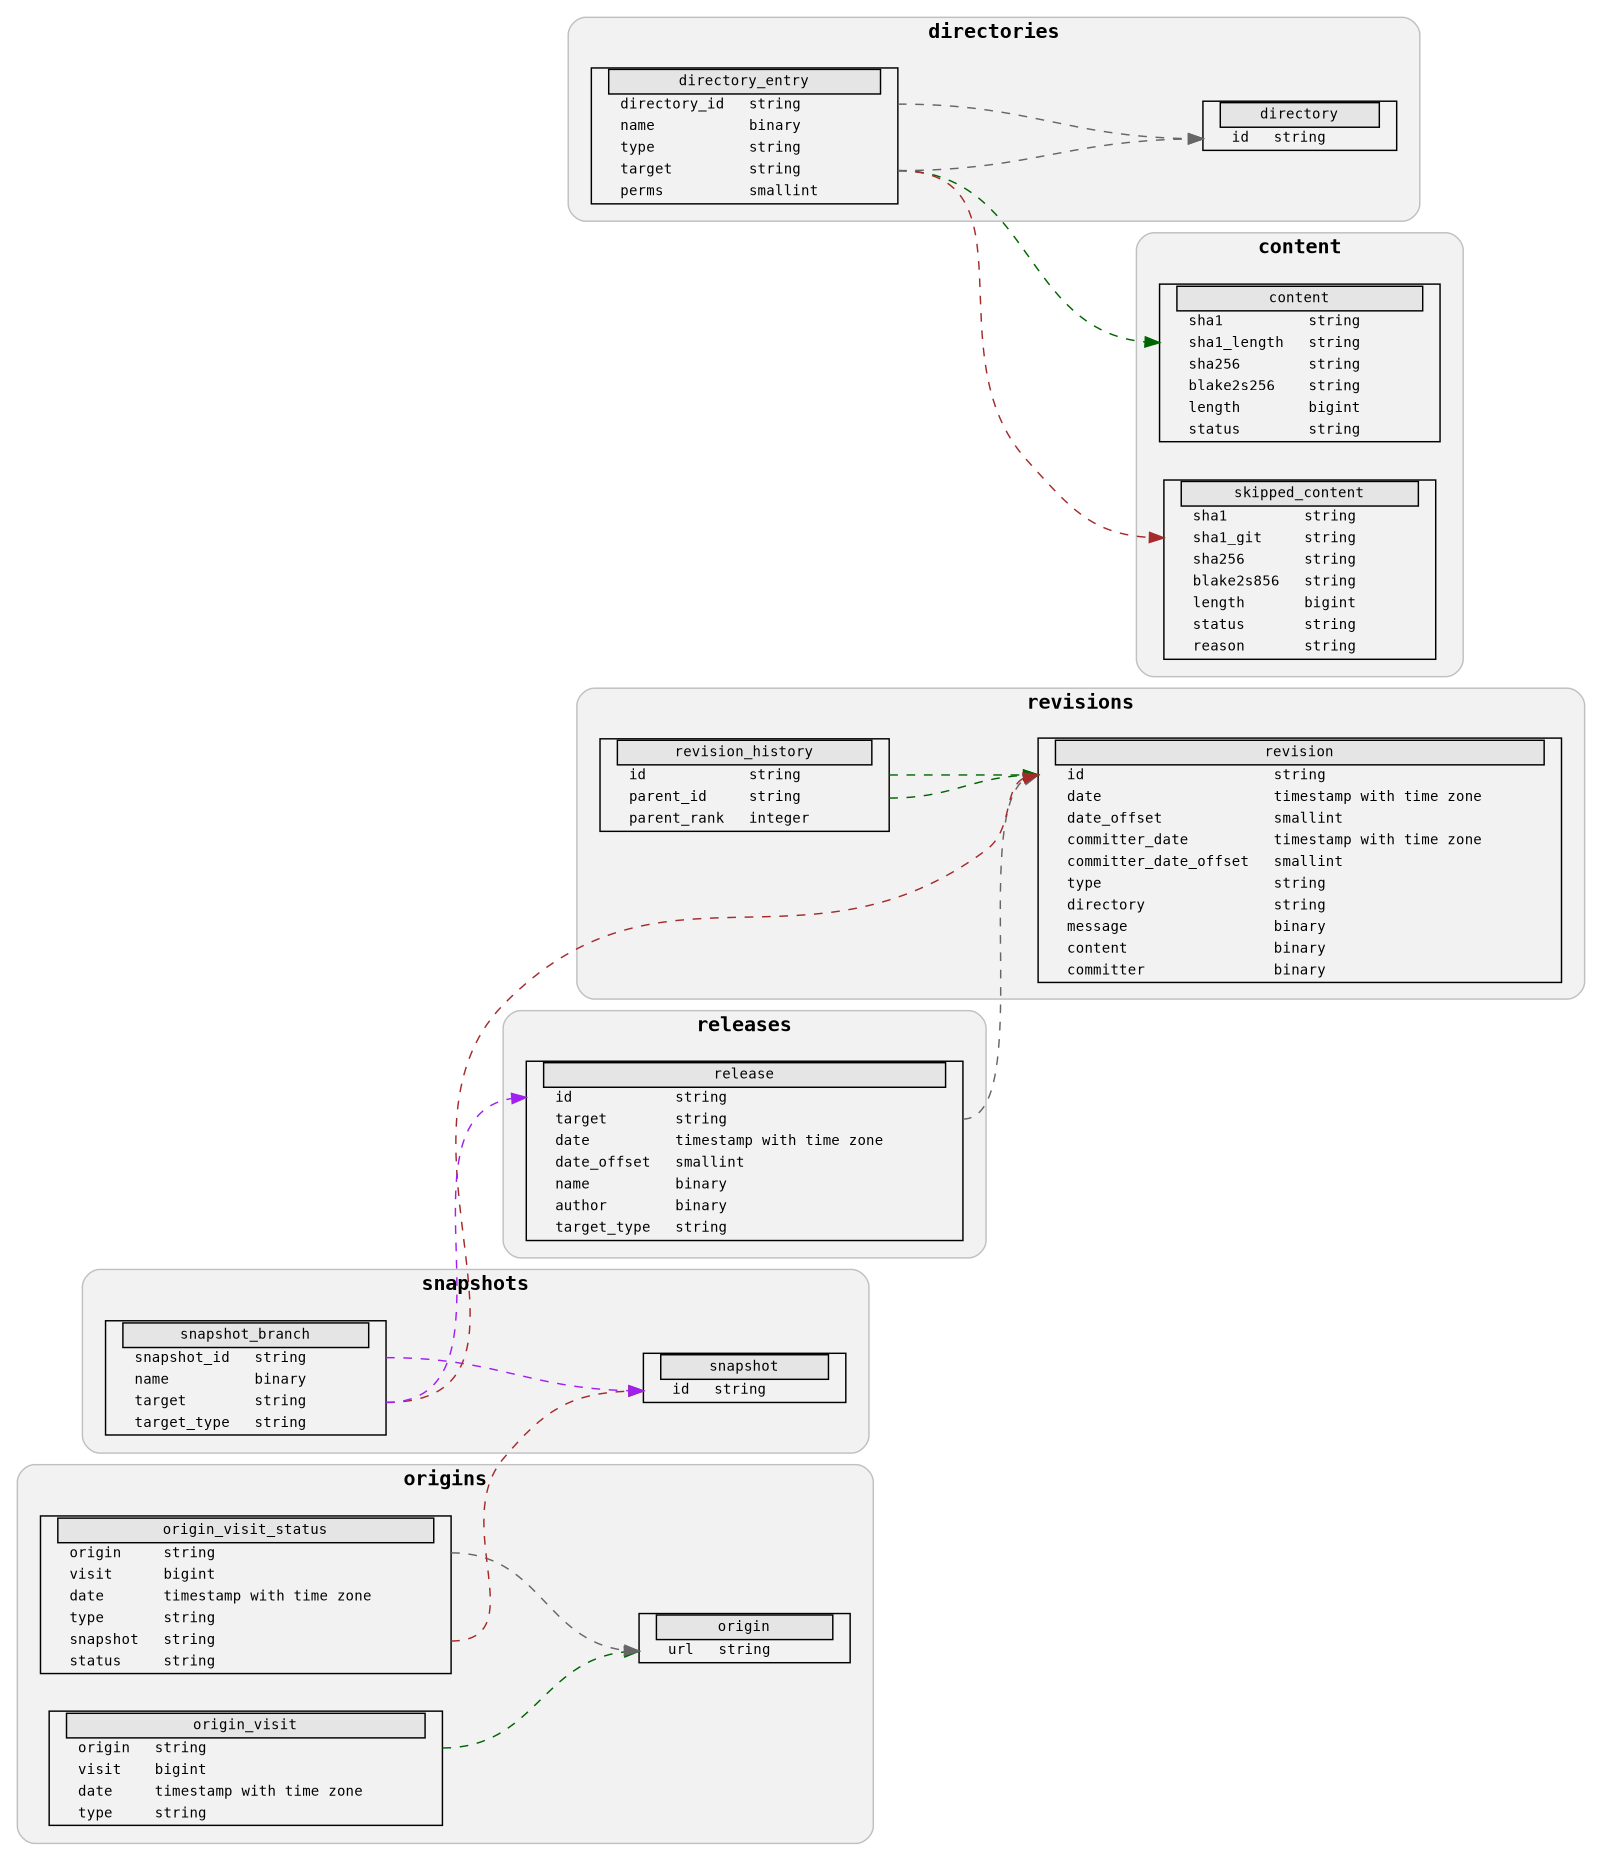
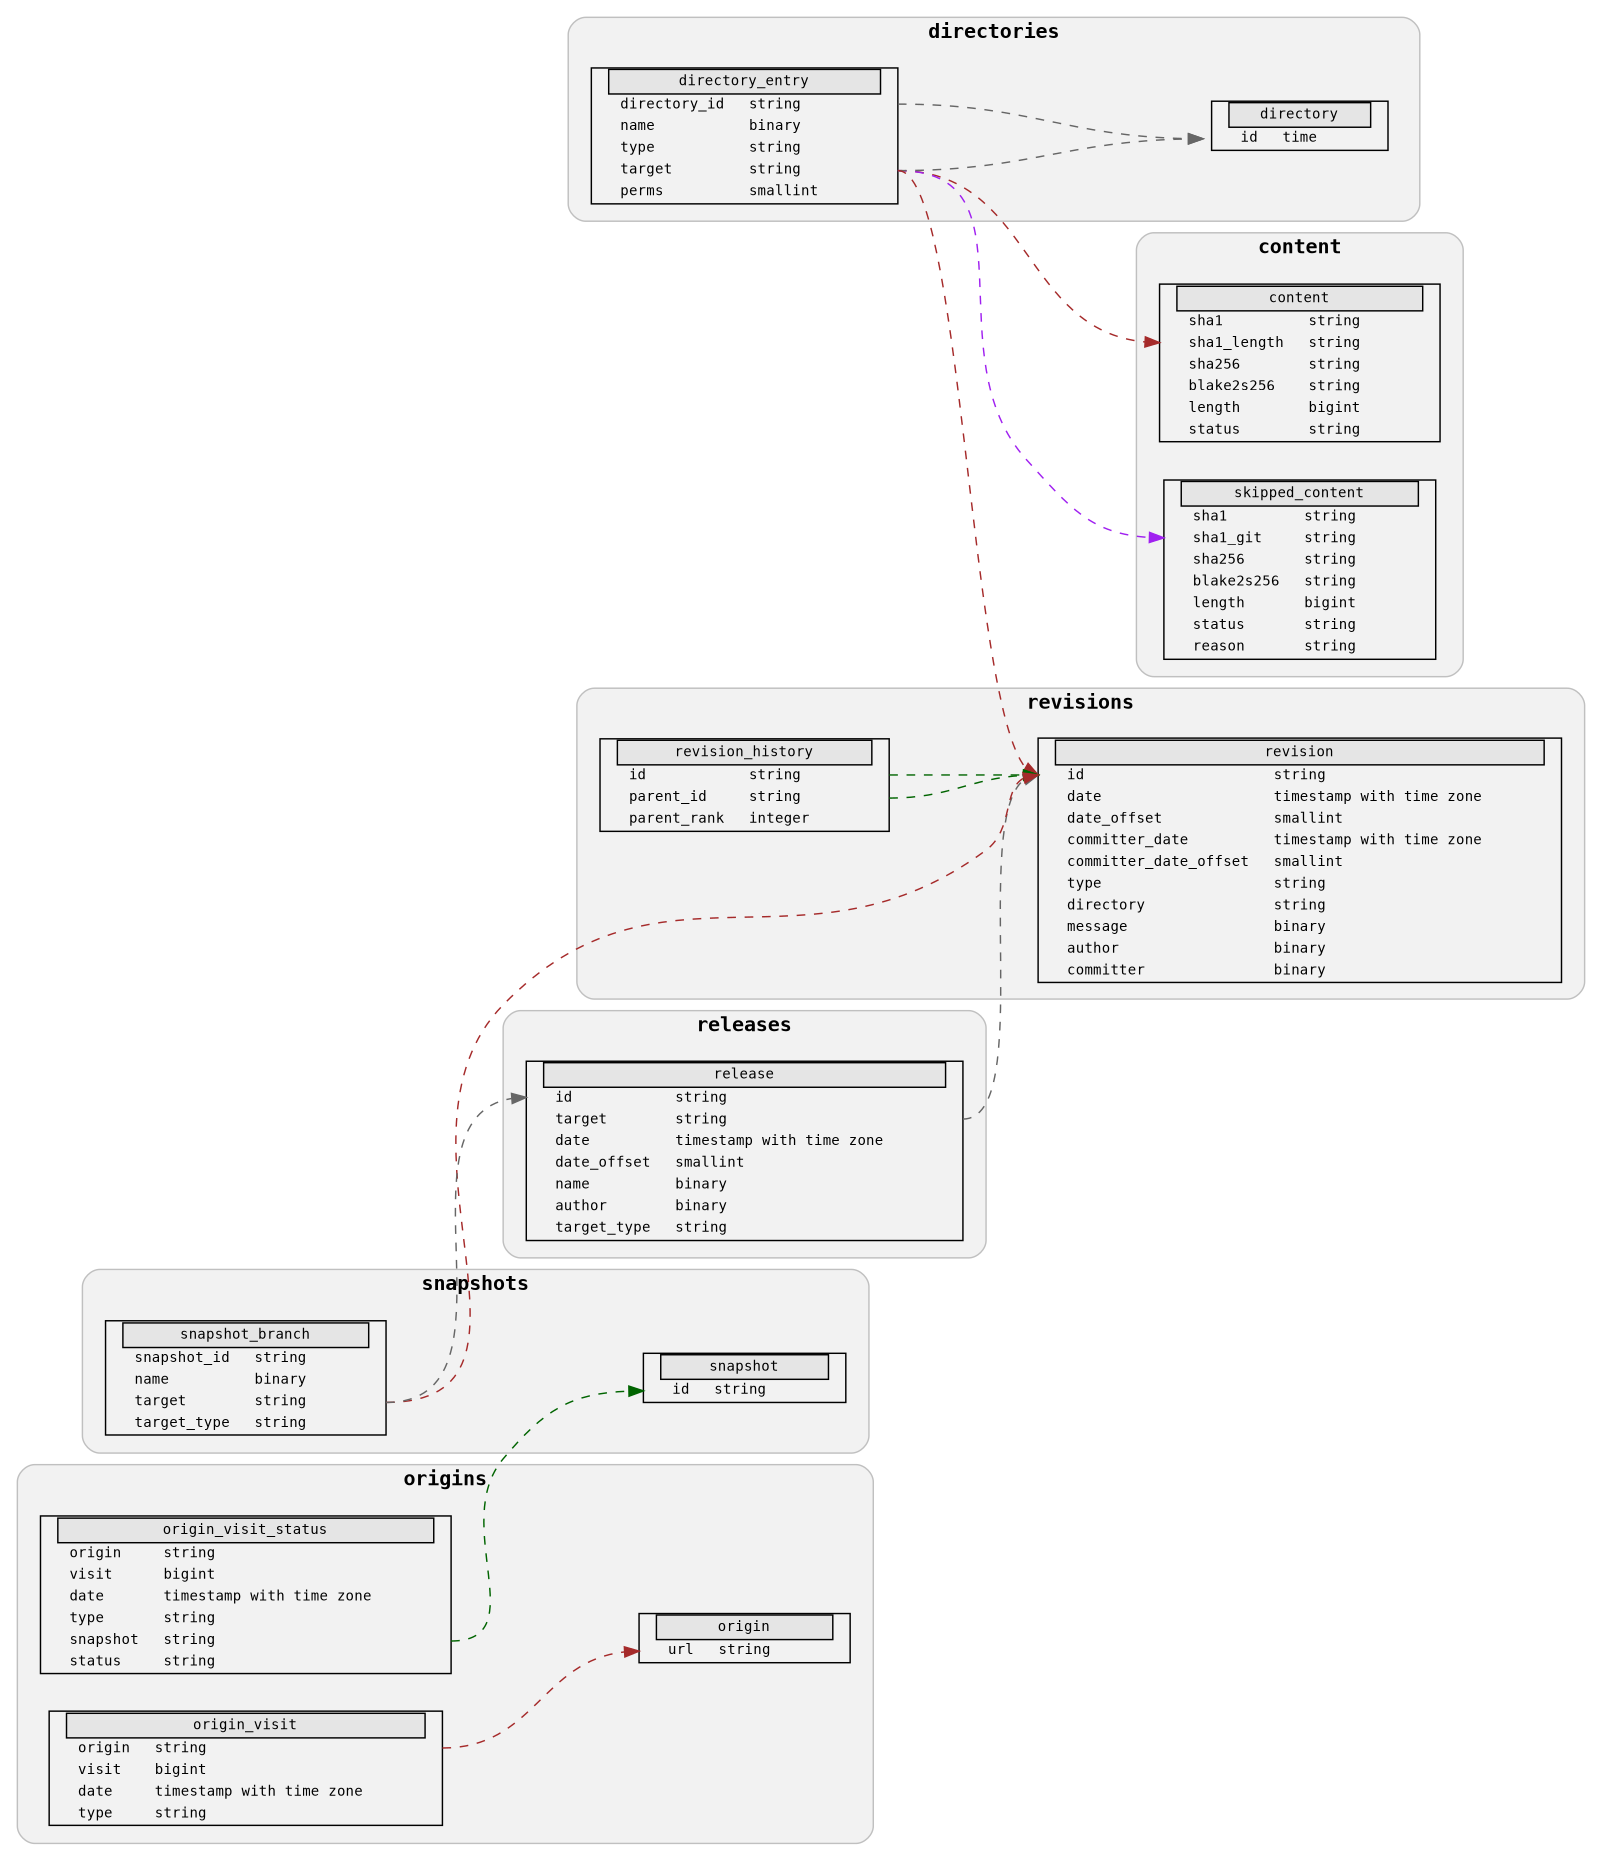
(1301, 137) -> (1301, 137)
(1024, 251) -> (1024, 251)
(987, 371) -> (987, 371)
none -> (967, 466)
(1237, 581) -> (1237, 581)
(1098, 948) -> (1094, 948)
(456, 1257) -> (456, 1257)
(507, 1373) -> none
(489, 1486) -> (489, 1486)
(540, 1597) -> none
(535, 1705) -> (535, 1705)
